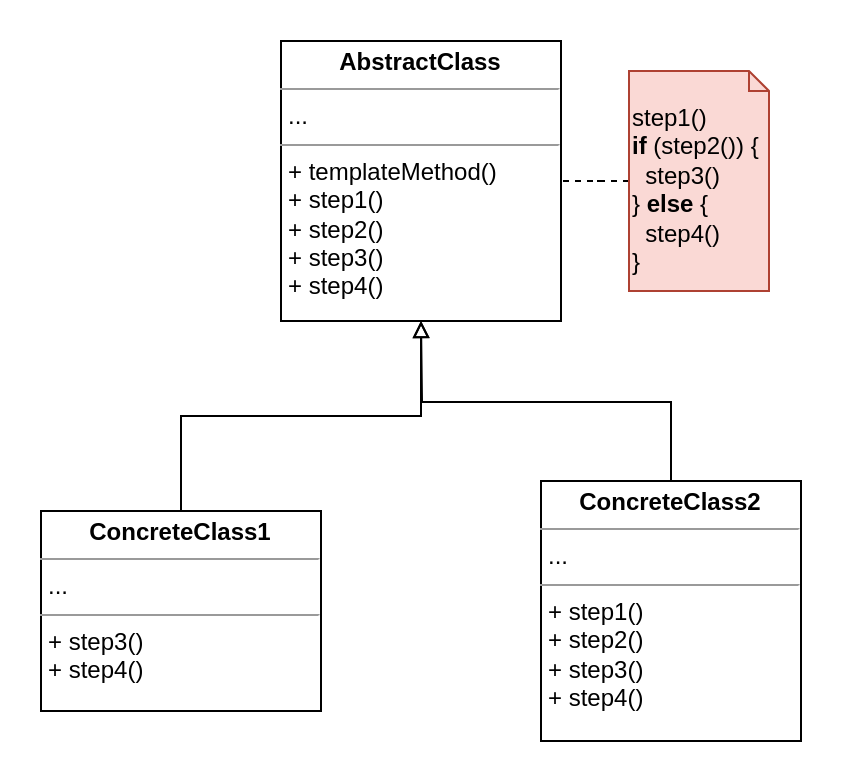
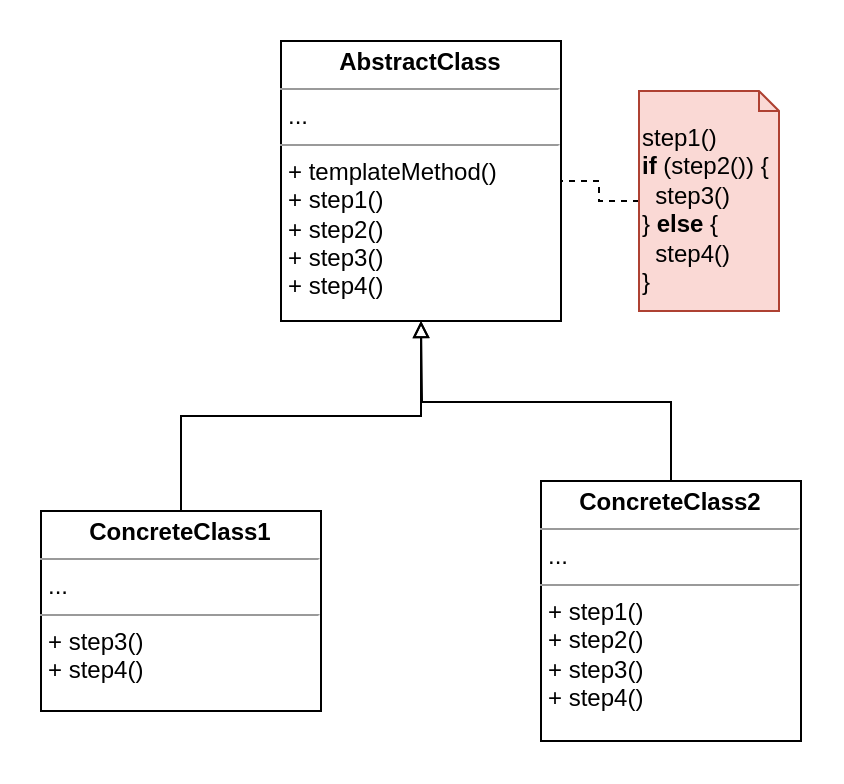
(699, 181) -> (709, 201)
